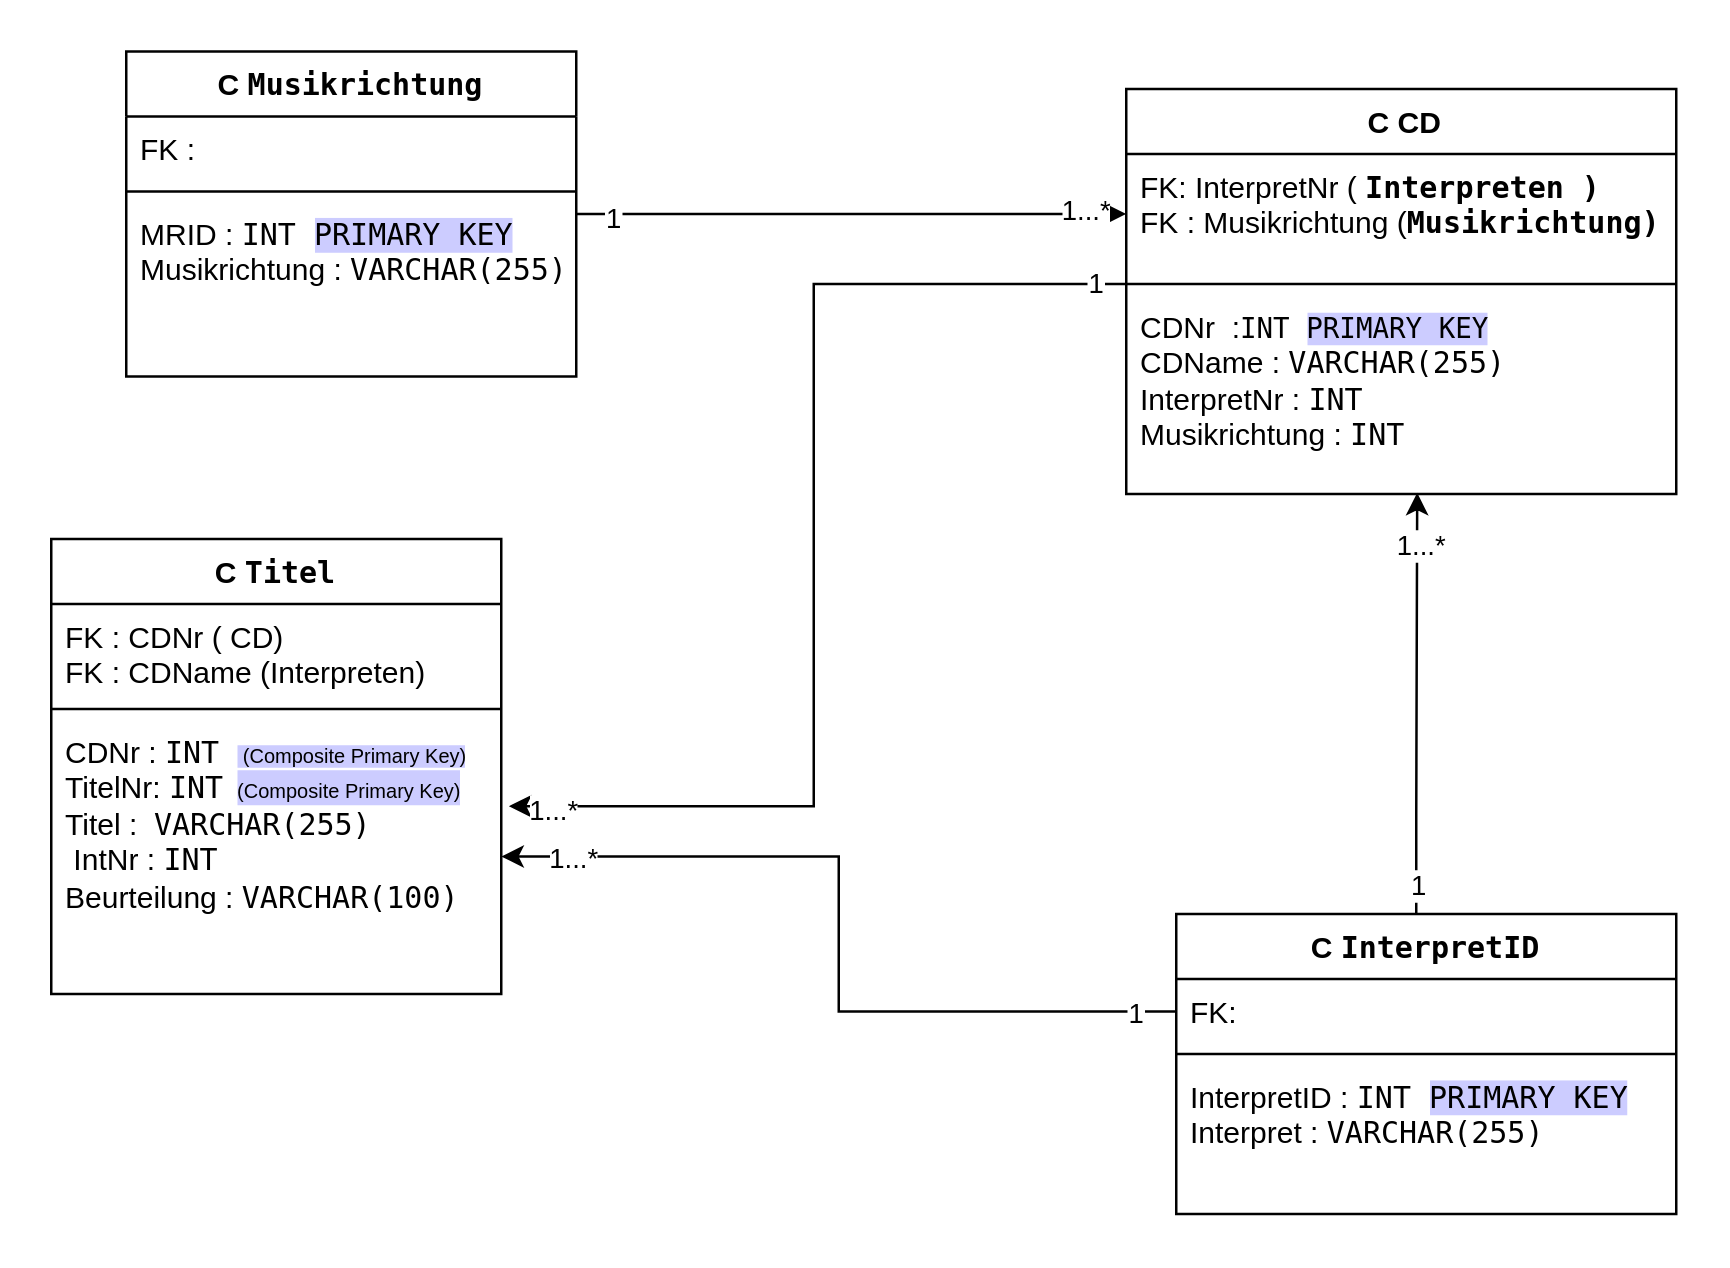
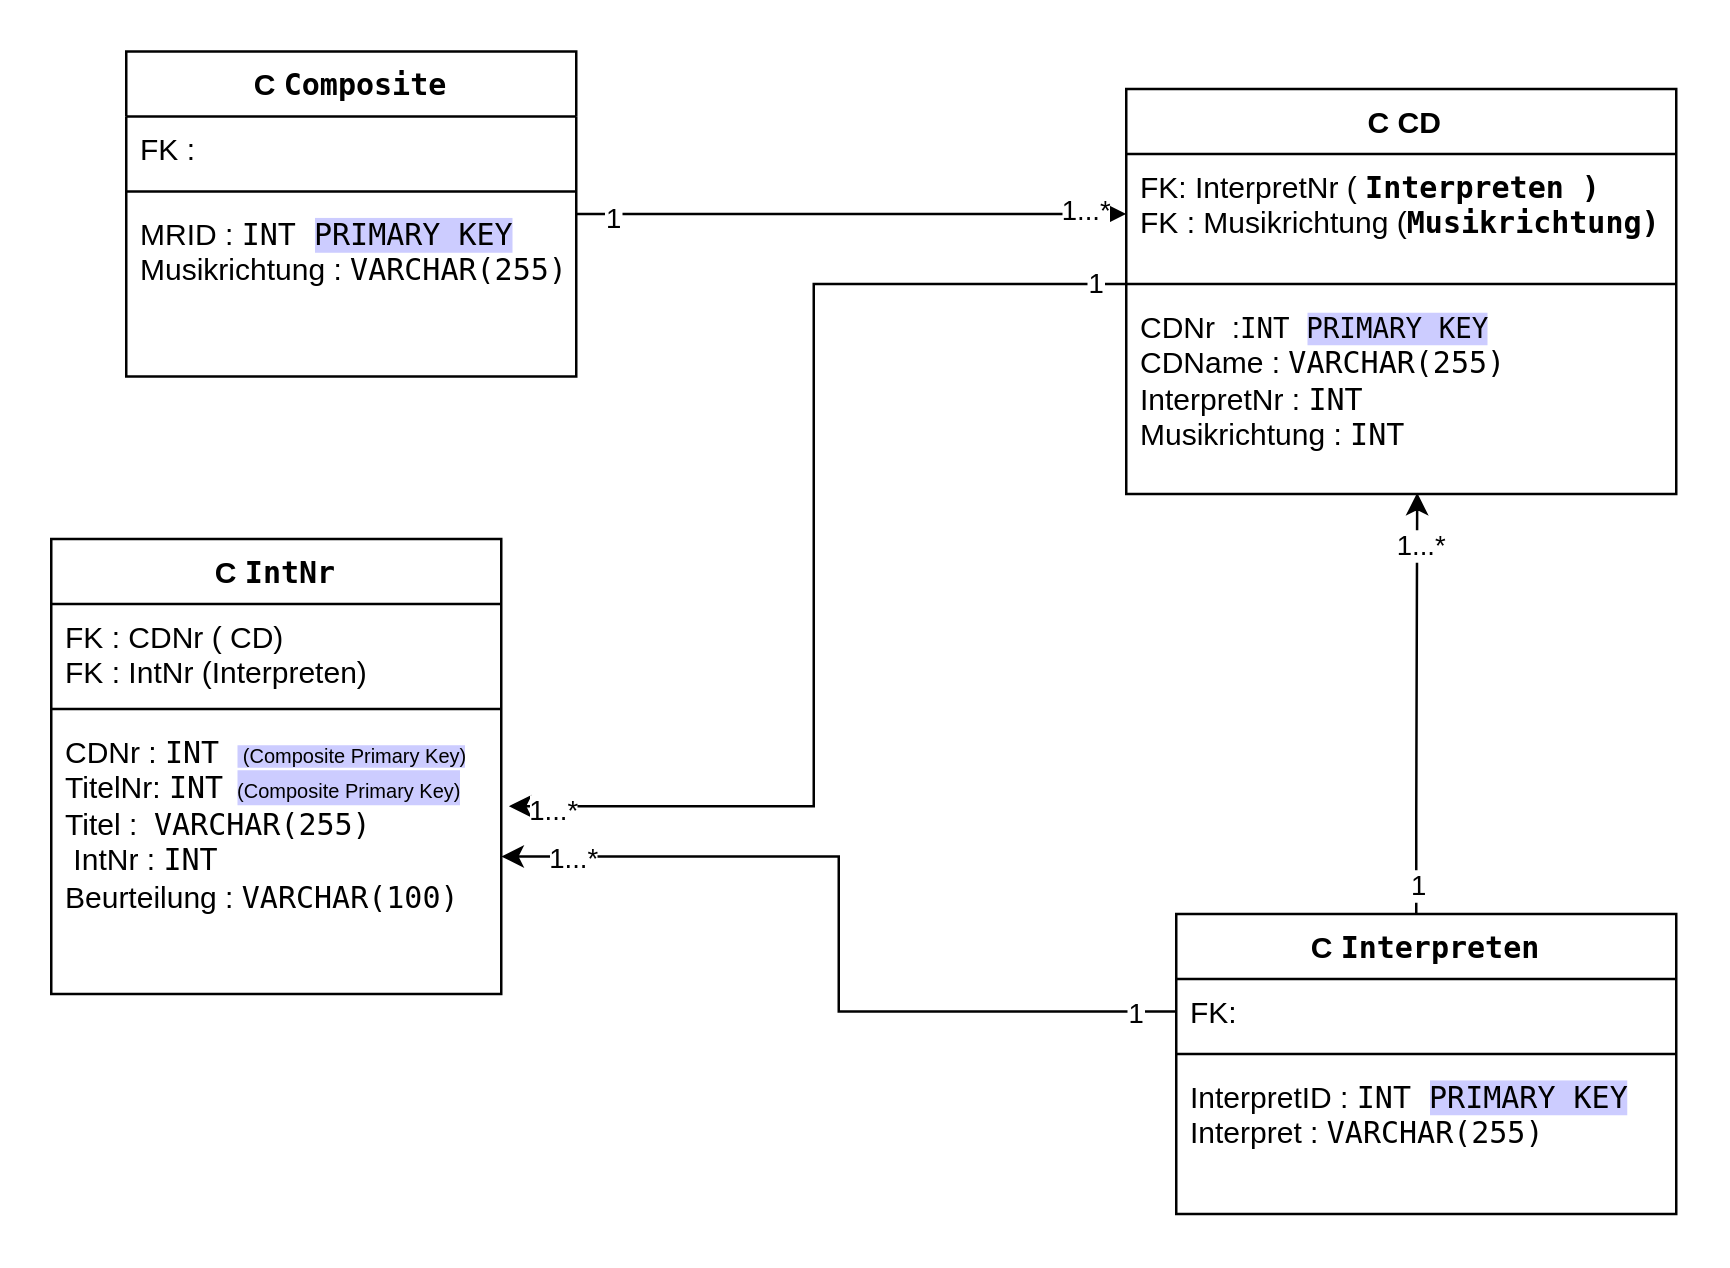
(351, 87) -> (351, 87)
(276, 574) -> (276, 574)
(265, 657) -> (256, 657)
(1426, 949) -> (1426, 949)
